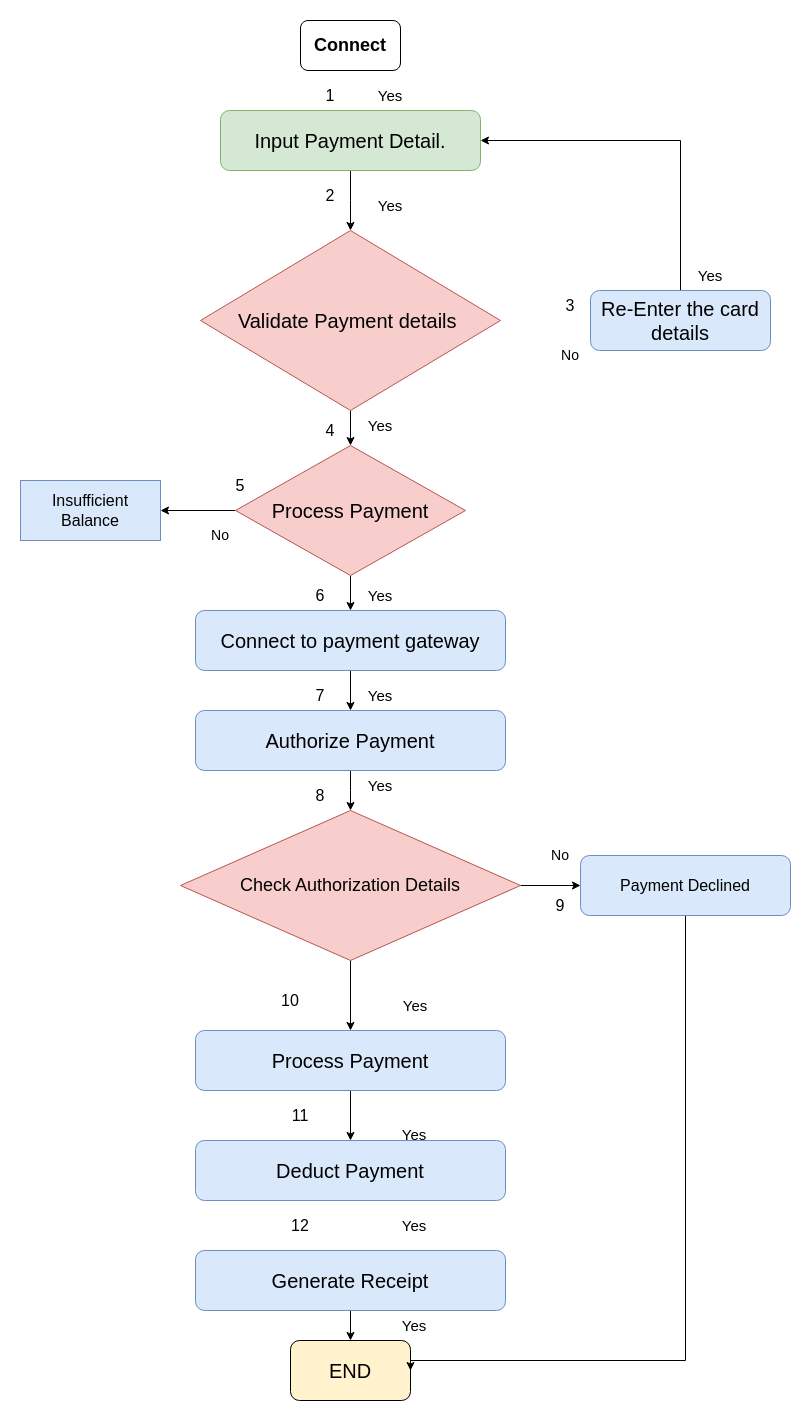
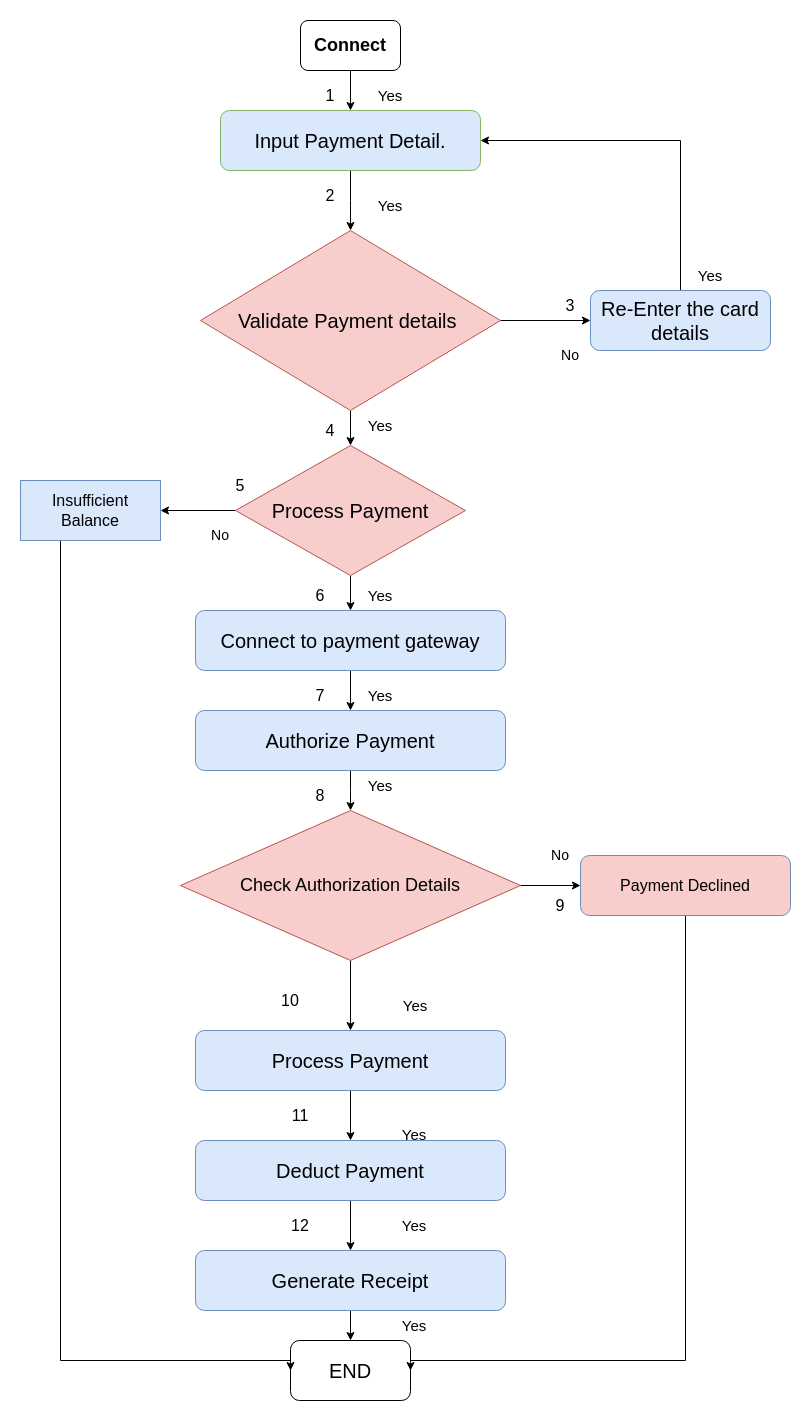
none -> (351, 87)
(351, 141) -> (351, 141)
none -> (542, 321)
(686, 886) -> (686, 886)
none -> (61, 1067)
none -> (351, 1222)
(351, 1371) -> (351, 1371)
